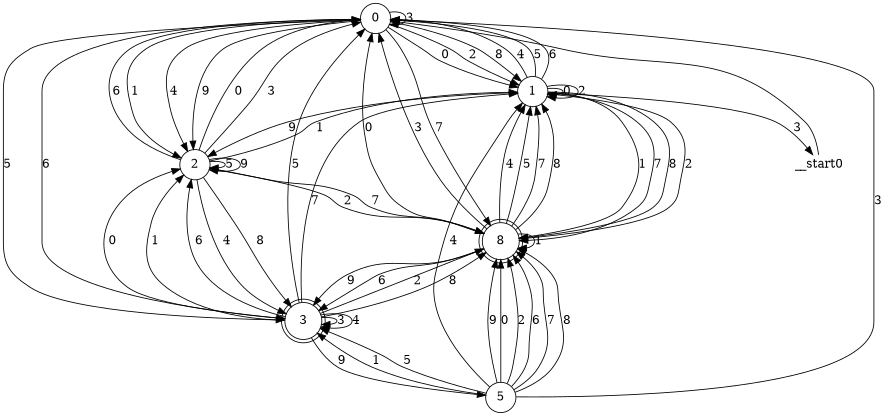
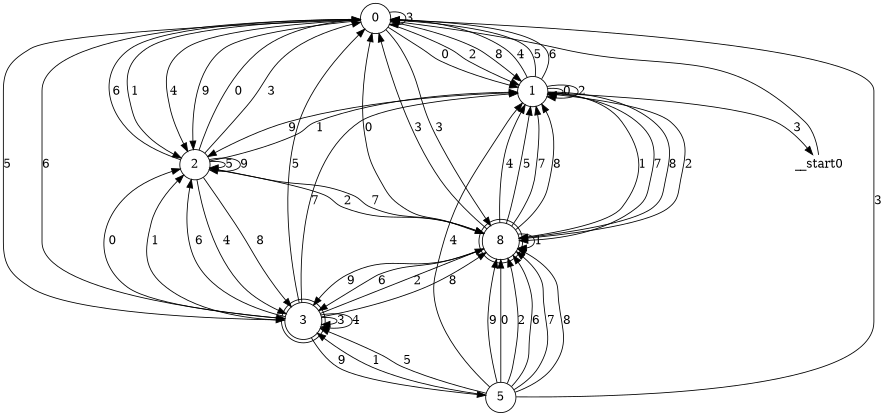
(439, 128) -> (439, 128)
